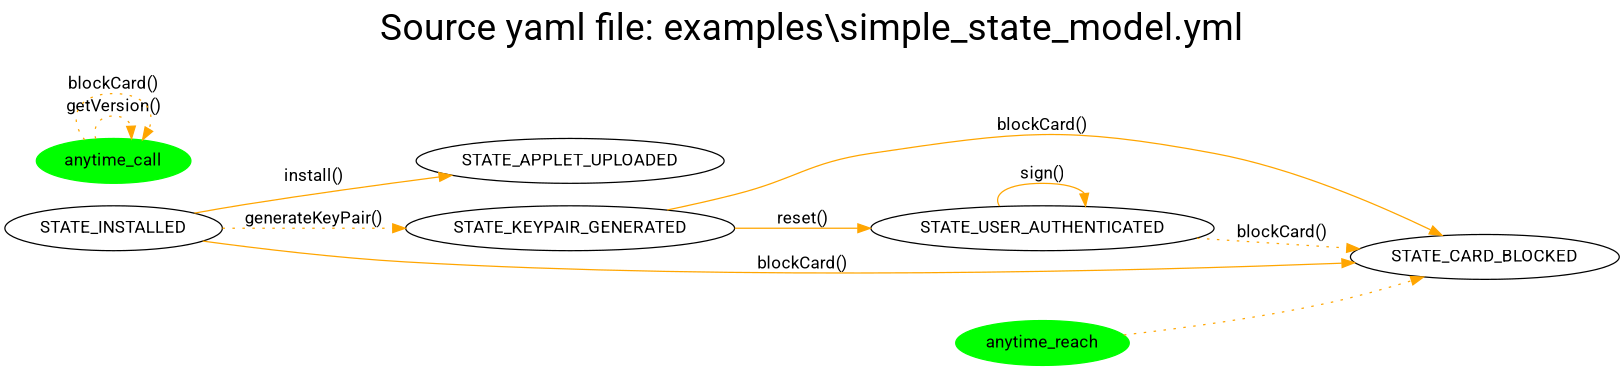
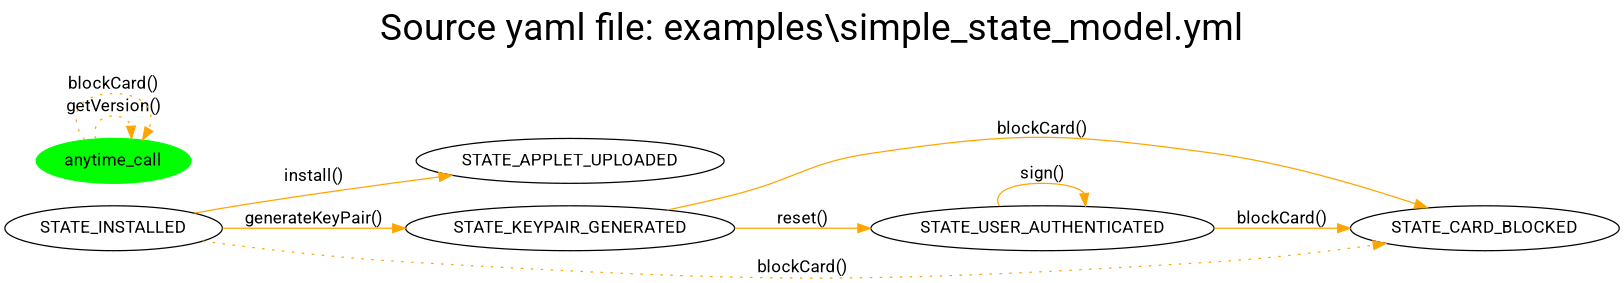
(308, 228) -> (308, 228)
(1272, 243) -> (1276, 228)
(772, 273) -> (788, 278)
(1042, 343) -> none
